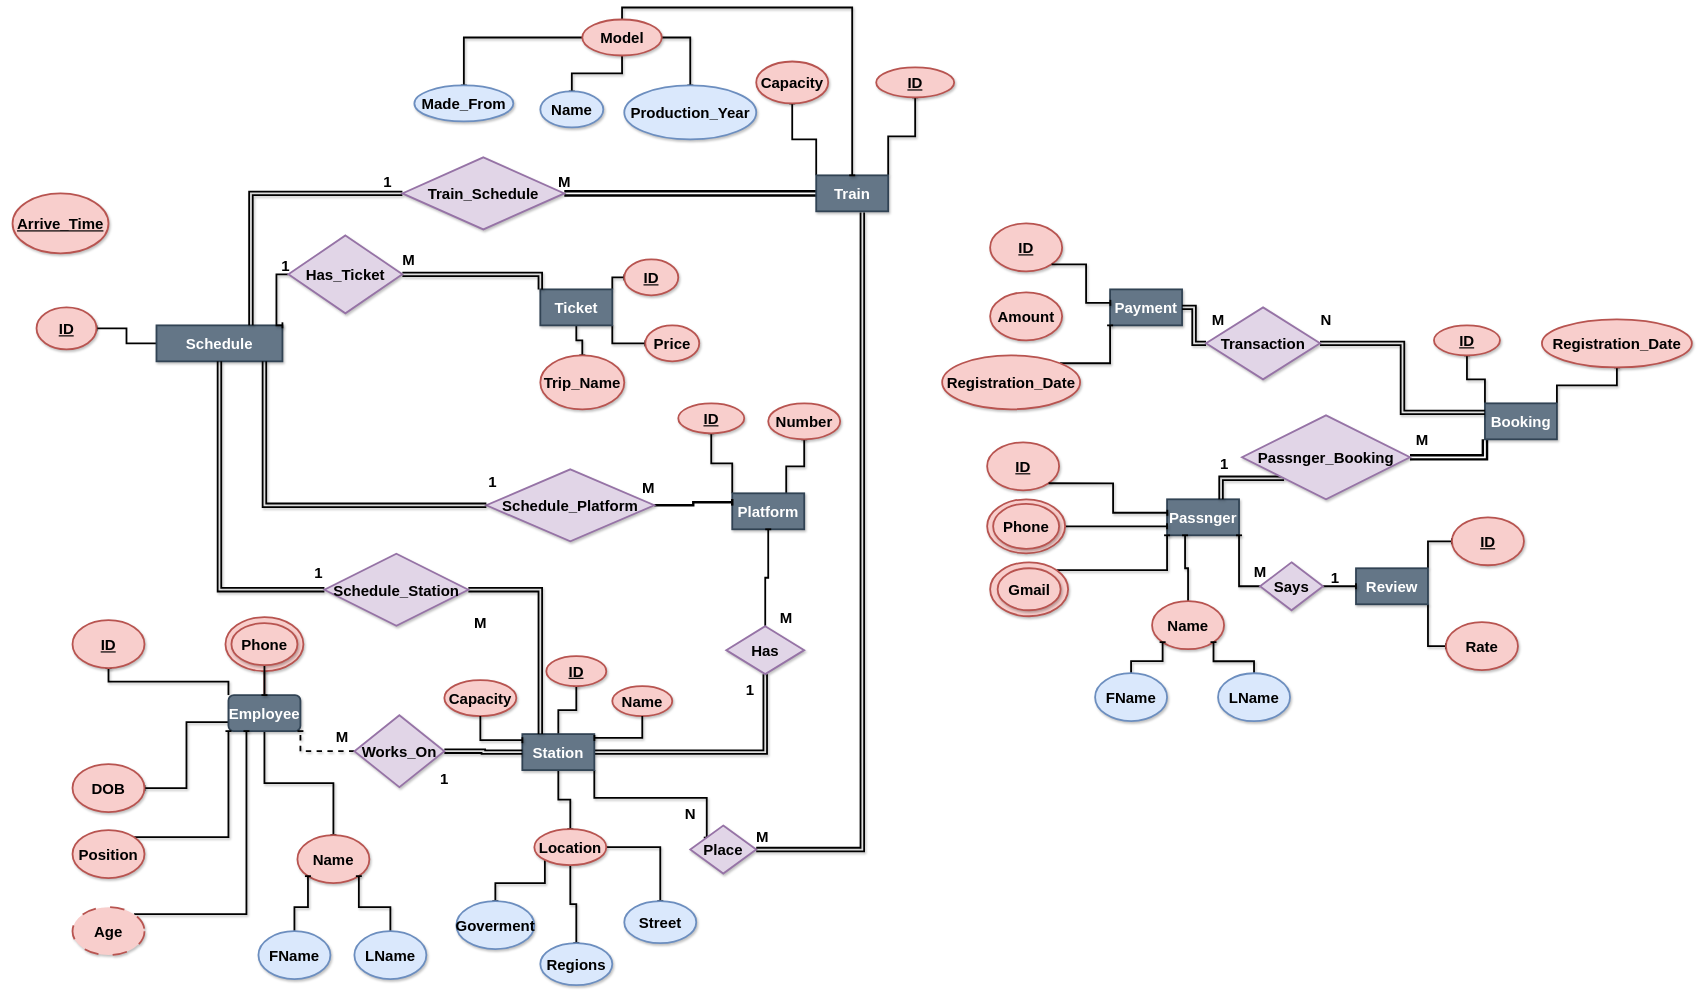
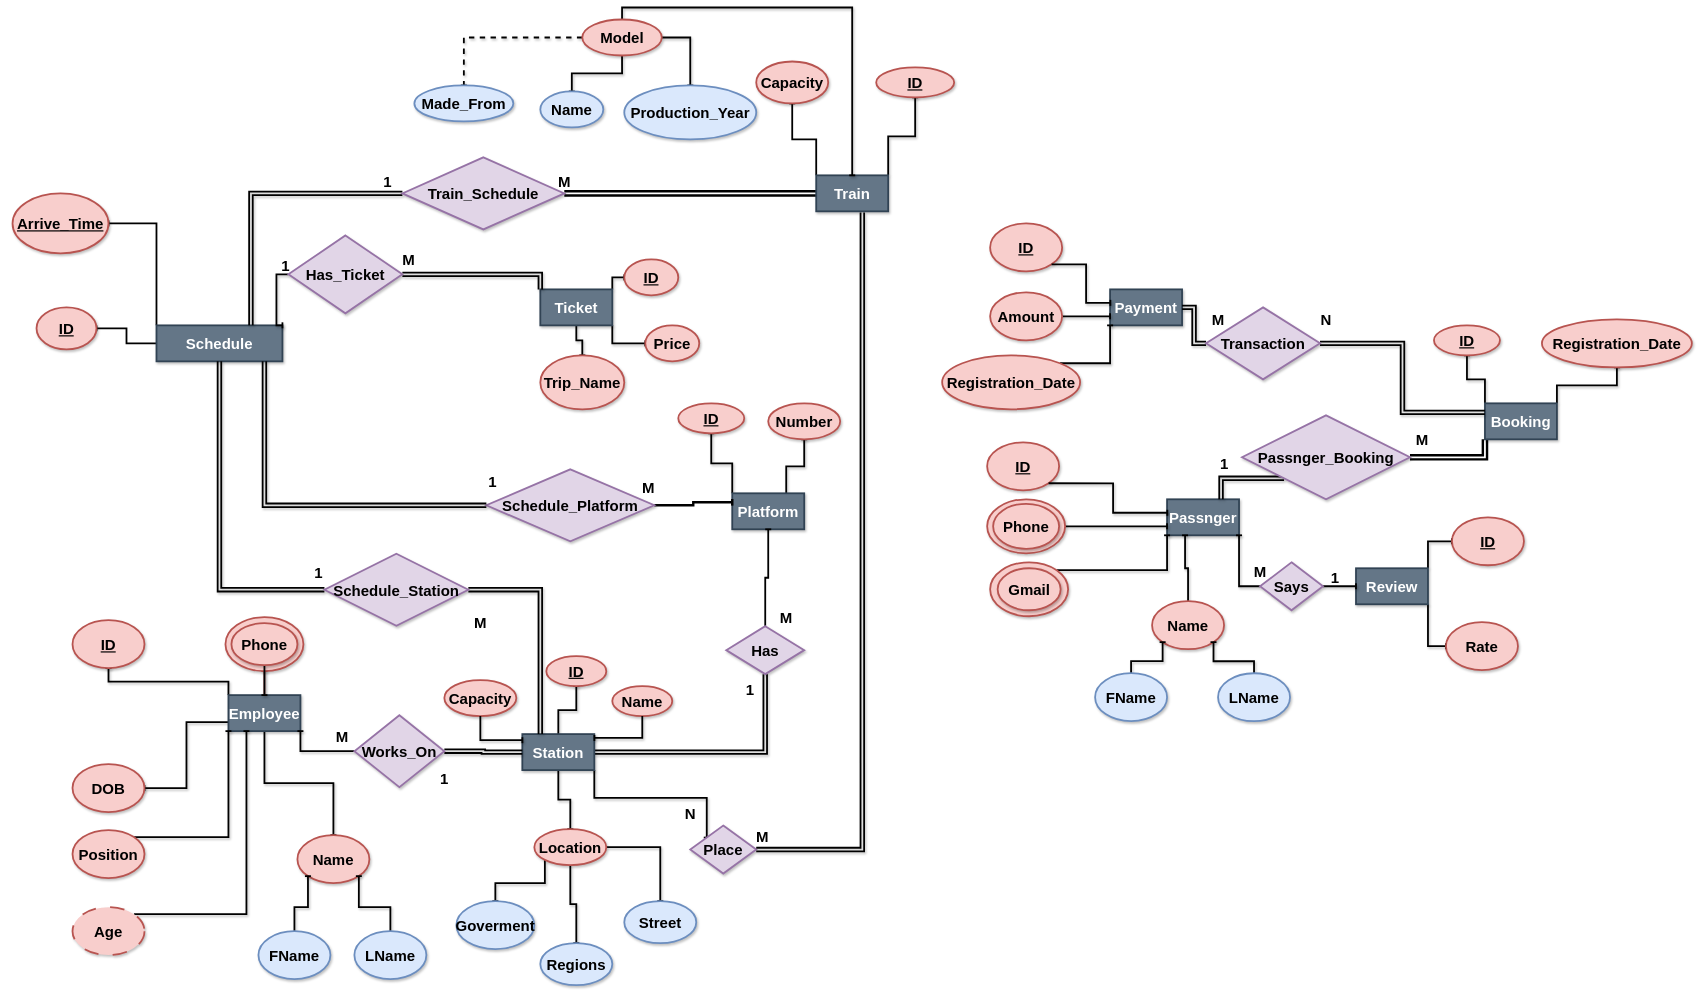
(499, 38) -> (499, 38)
none -> (156, 251)
none -> (1086, 317)
(264, 713) -> (264, 713)
(315, 752) -> (315, 752)
